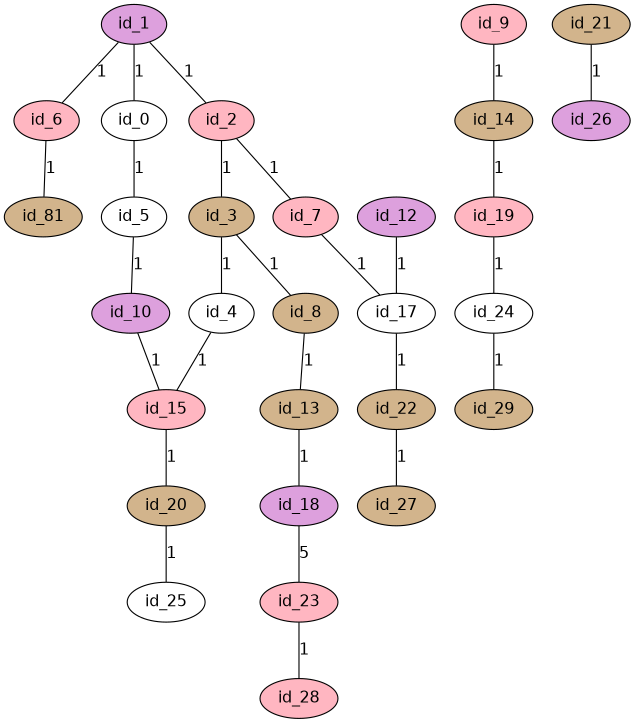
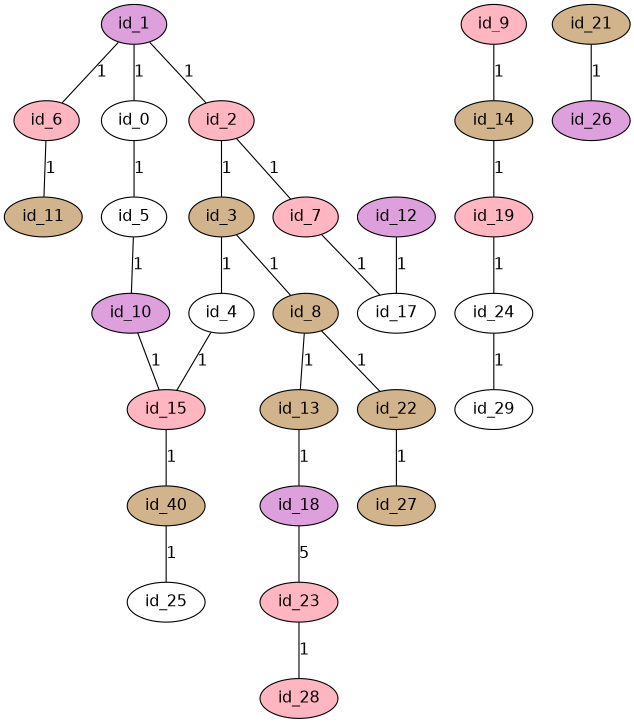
(43, 217) -> (43, 217)
(396, 361) -> (351, 361)
(494, 410) -> (494, 410)
(166, 506) -> (166, 506)
